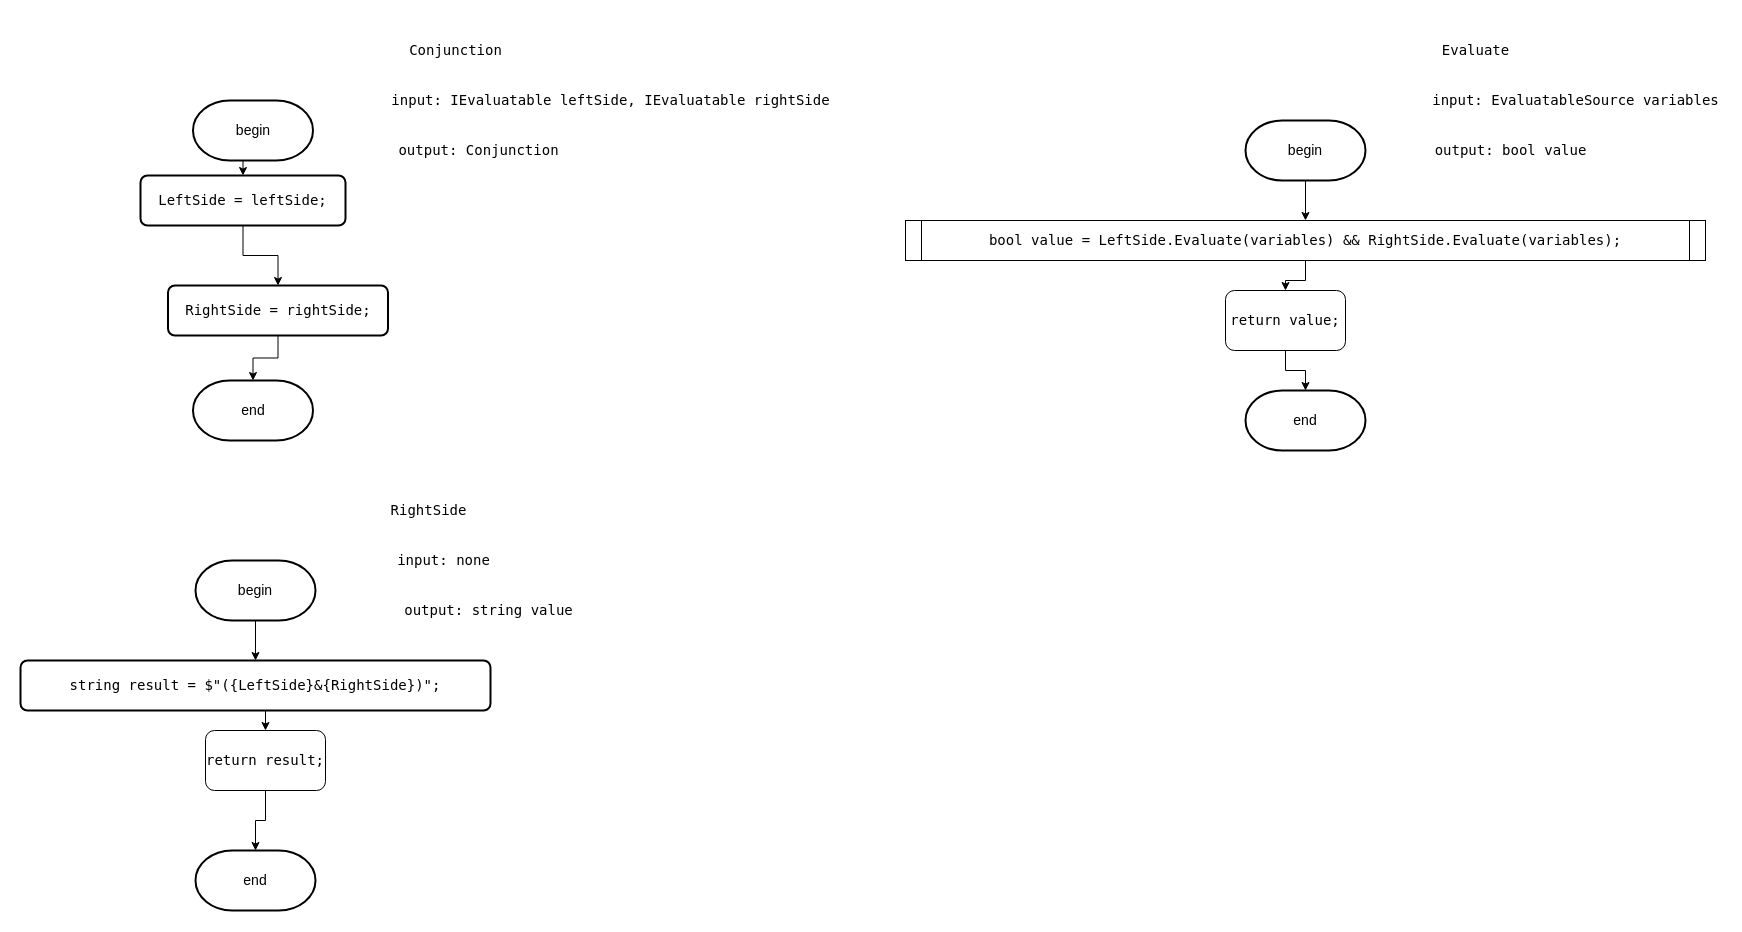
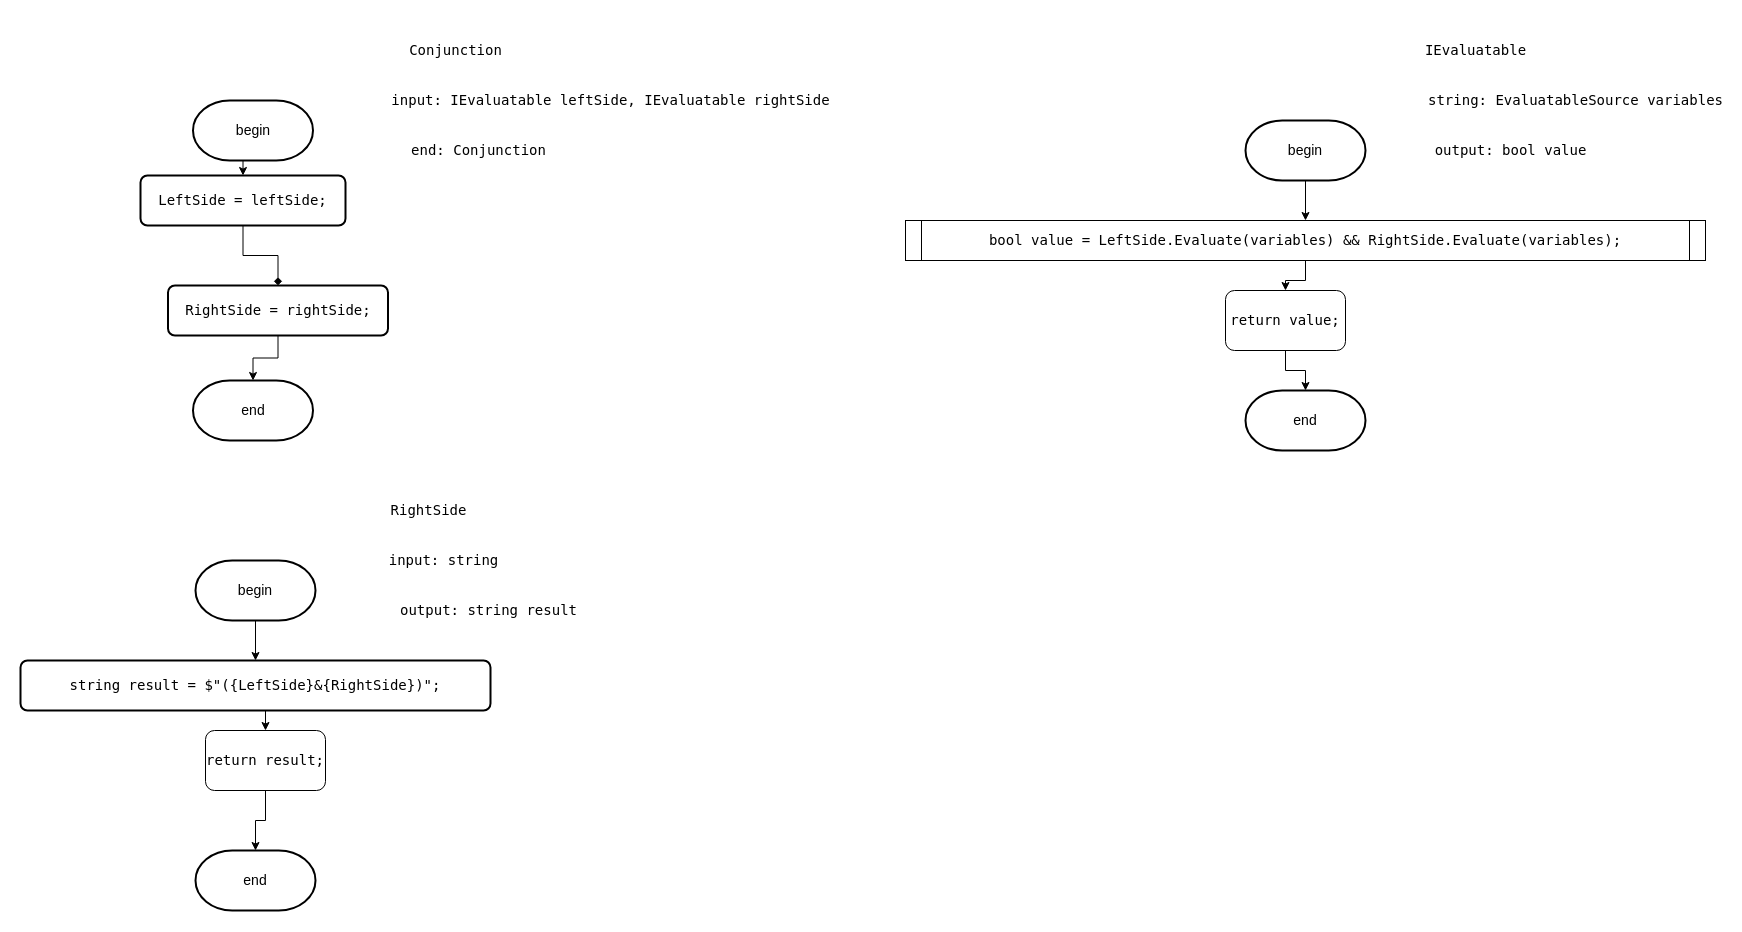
(1476, 51) -> (1476, 51)
(1576, 101) -> (1576, 101)
(479, 151) -> (479, 151)
(278, 277) -> (278, 276)
(444, 561) -> (444, 561)
(489, 611) -> (489, 611)
